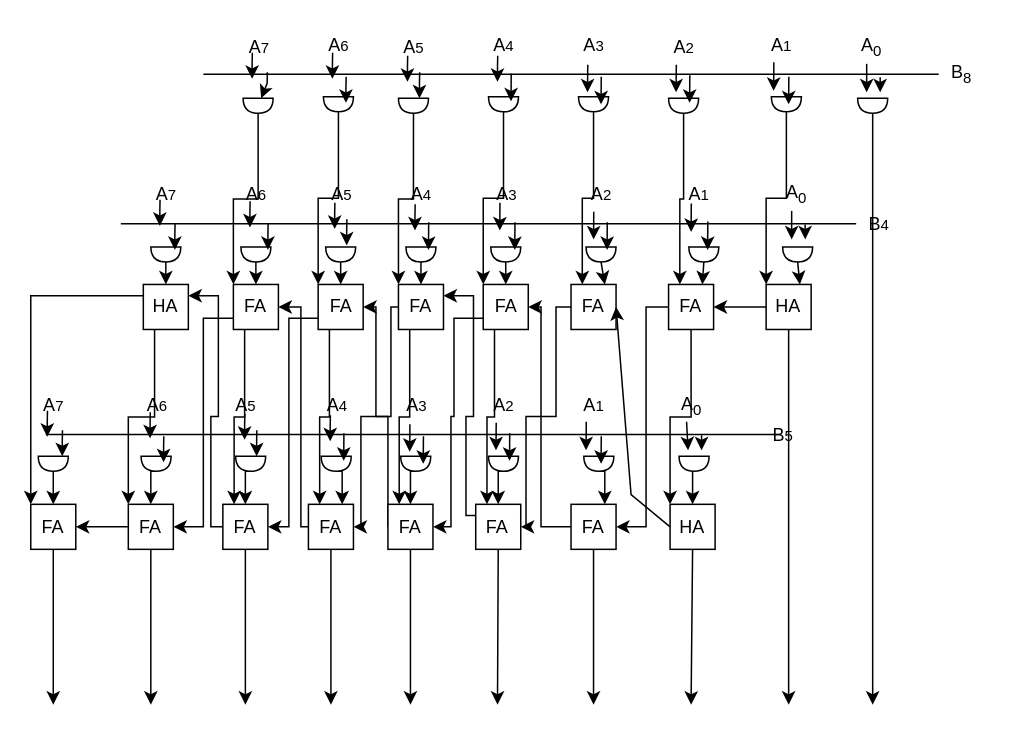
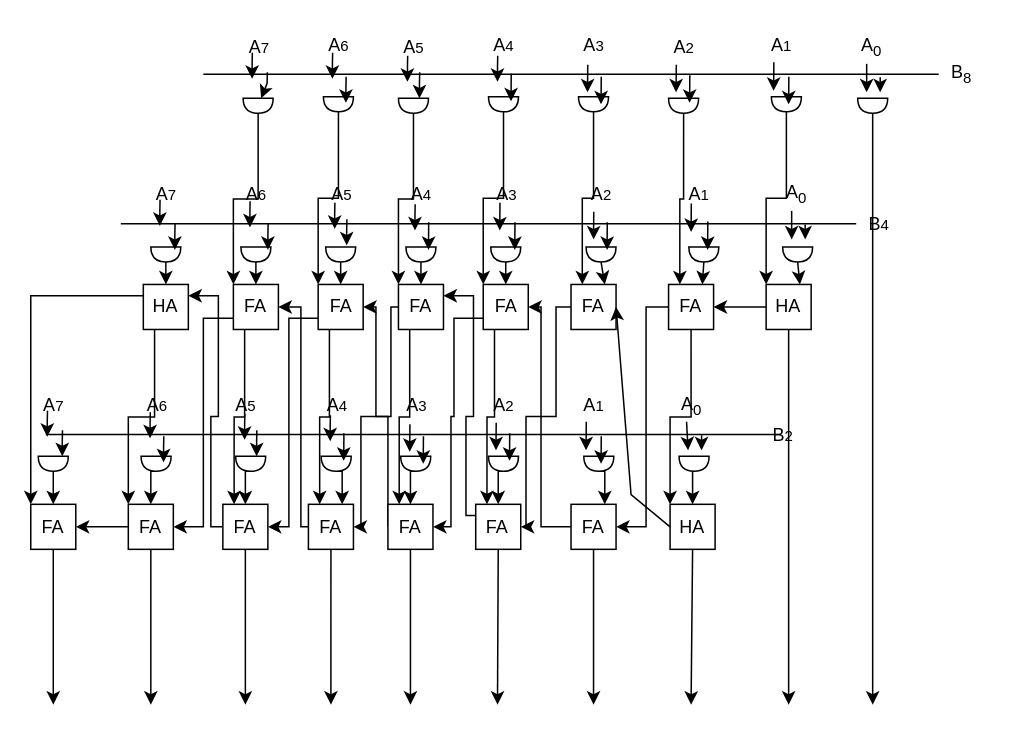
(783, 436) -> (783, 436)
